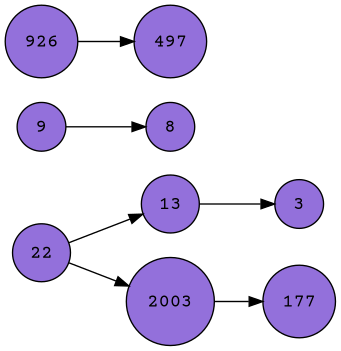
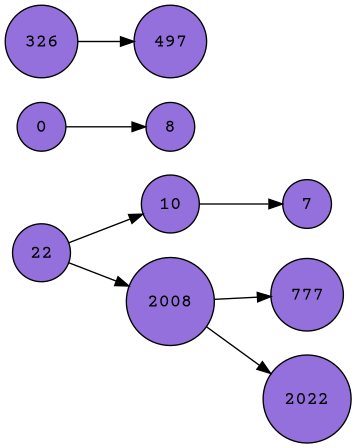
(42, 41) -> (42, 41)
(42, 127) -> (42, 127)
(170, 204) -> (170, 204)
(299, 204) -> (307, 204)
(170, 301) -> (170, 301)
(299, 301) -> (307, 295)
none -> (307, 399)
